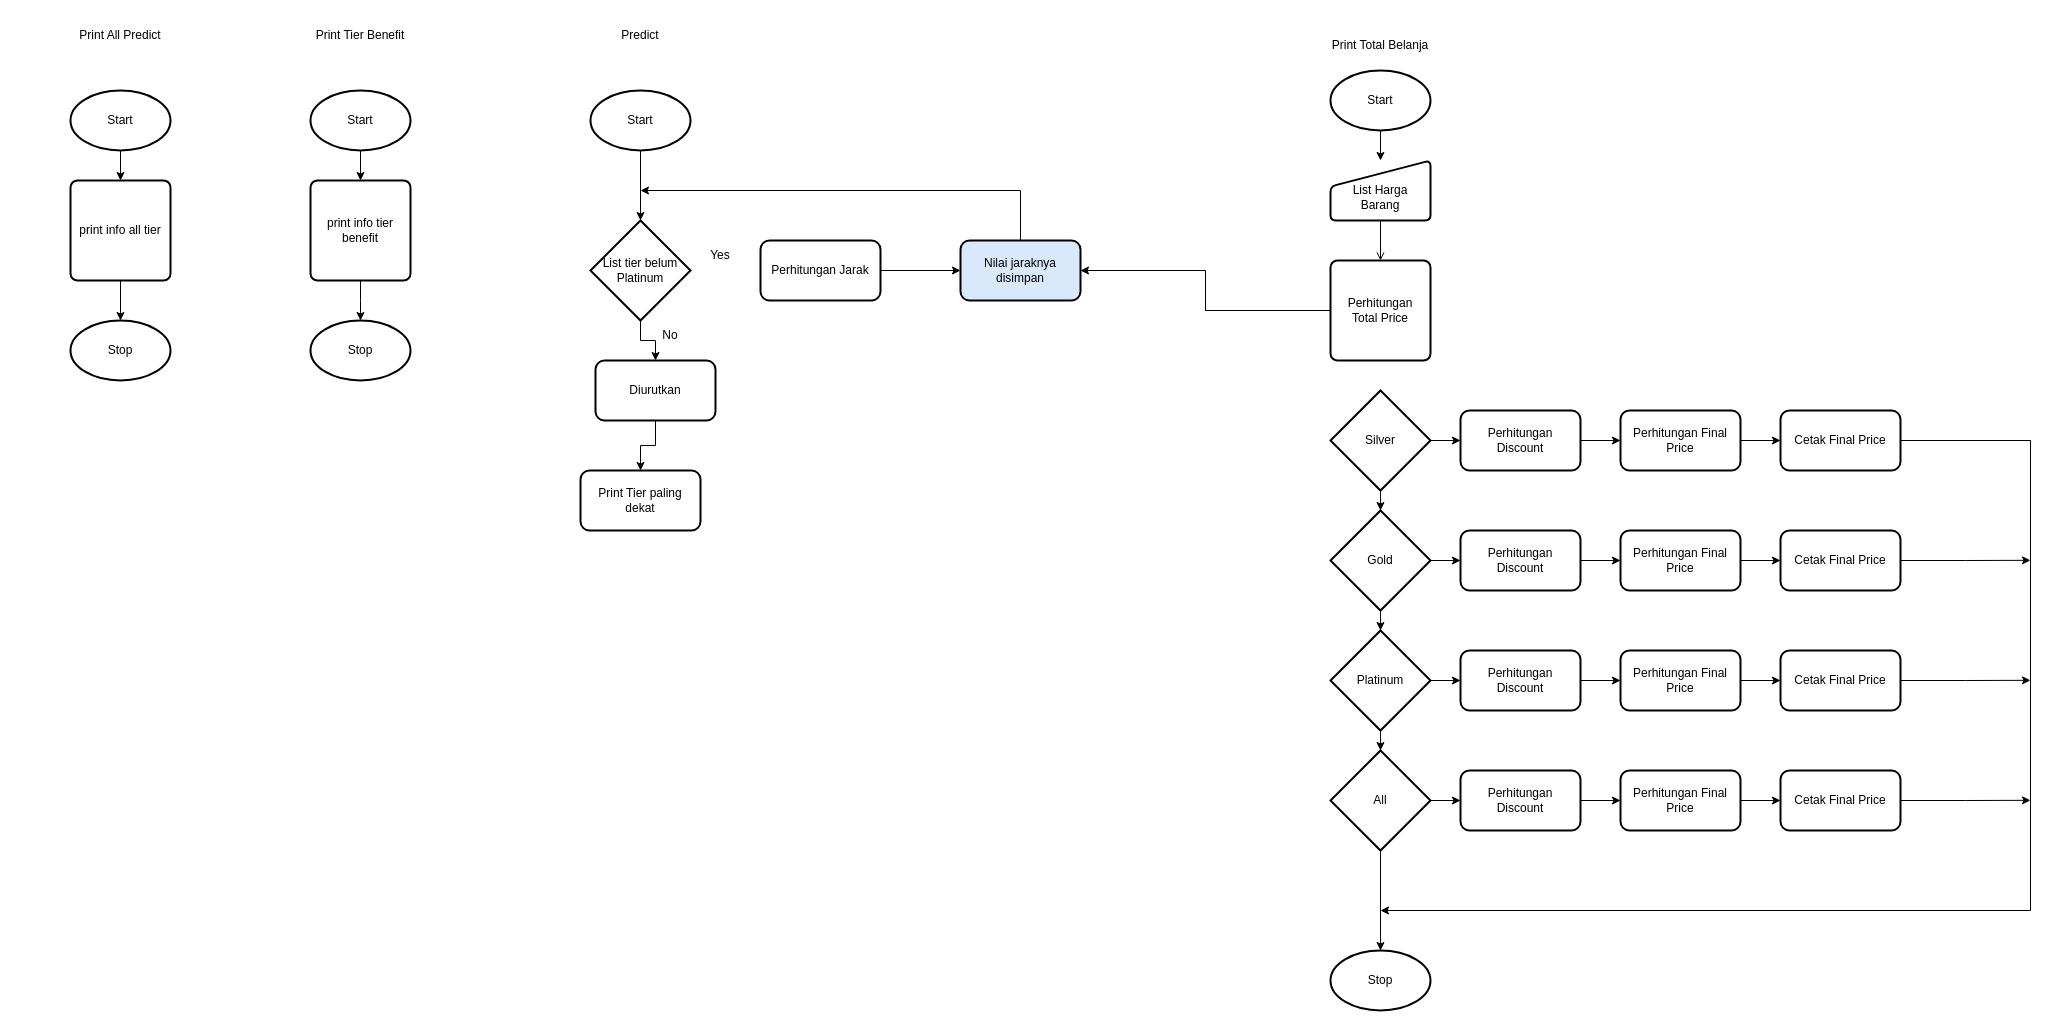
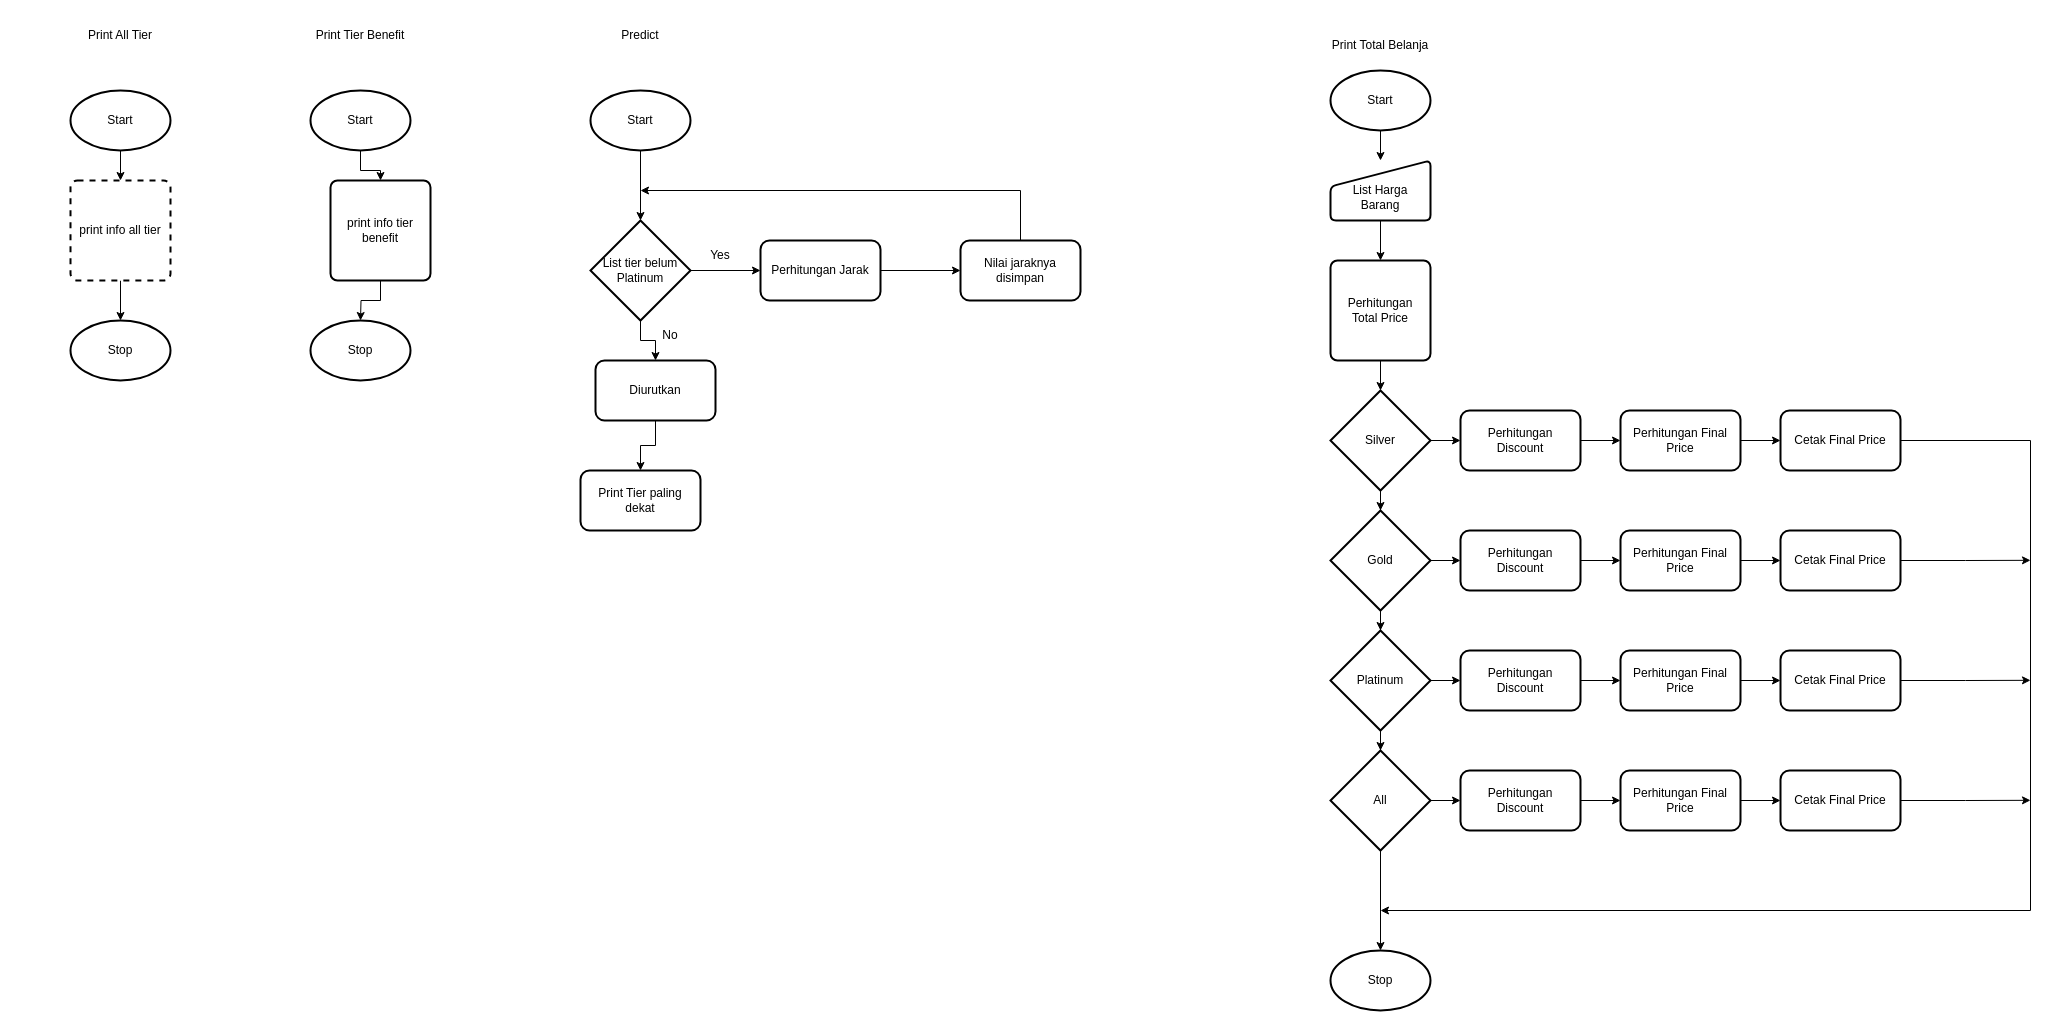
(121, 36) -> (121, 36)
(121, 231) -> (121, 231)
(361, 231) -> (381, 231)
(1381, 254) -> (1381, 252)
none -> (722, 271)
(1021, 271) -> (1021, 271)
(1206, 295) -> (1381, 380)
